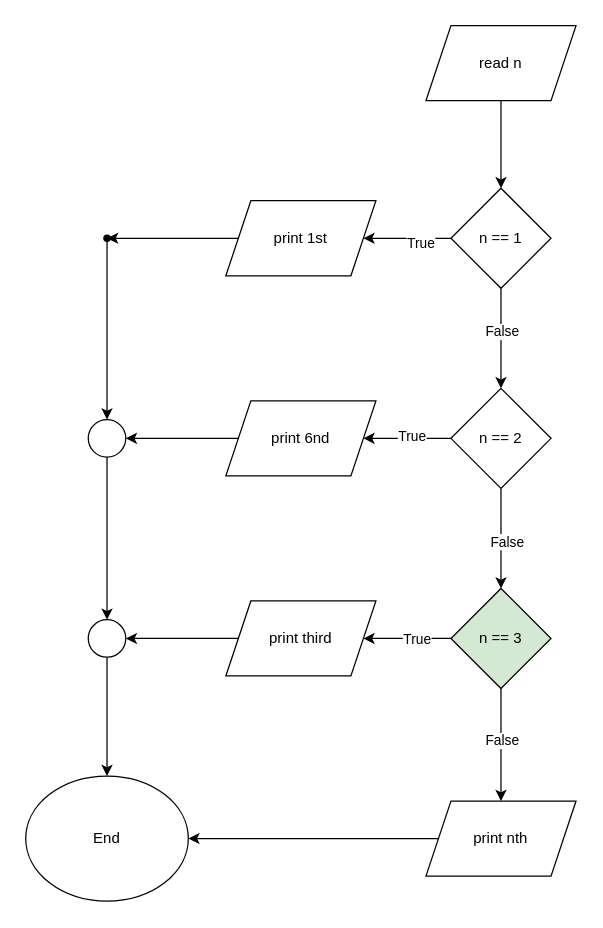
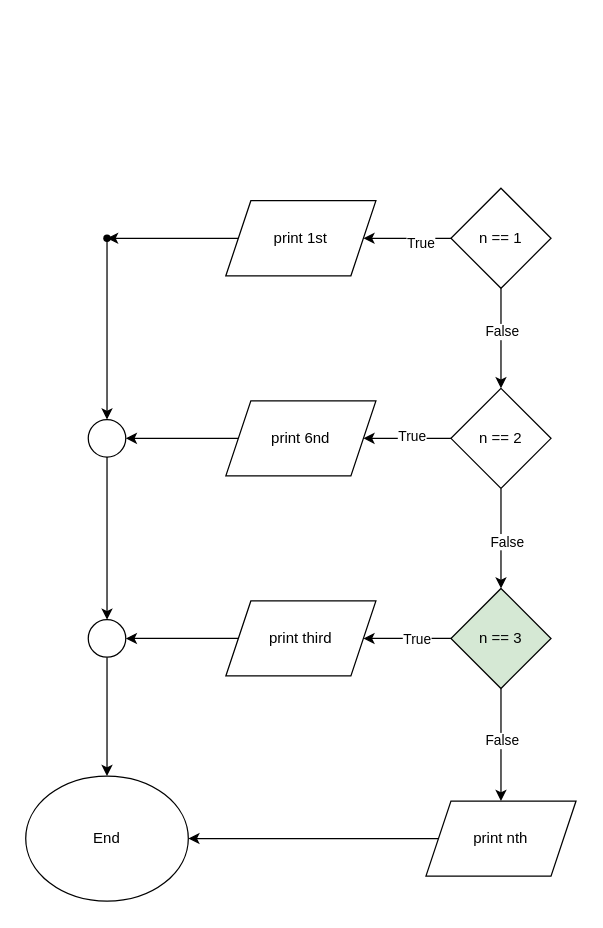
(501, 63) -> none
(501, 140) -> none
